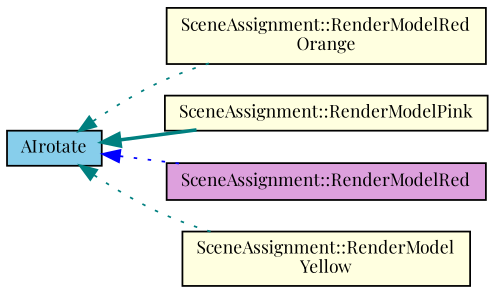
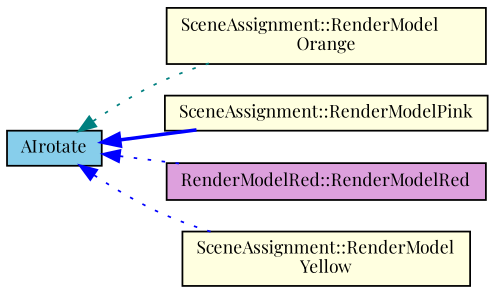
(326, 36) -> (326, 36)
(158, 135) -> (158, 135)
(326, 182) -> (326, 182)
(151, 208) -> (151, 208)
